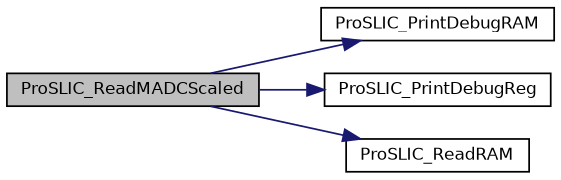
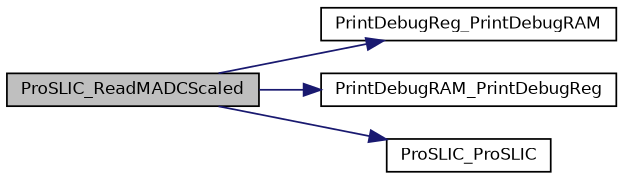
(438, 24) -> (469, 24)
(438, 90) -> (469, 90)
(438, 155) -> (469, 155)
